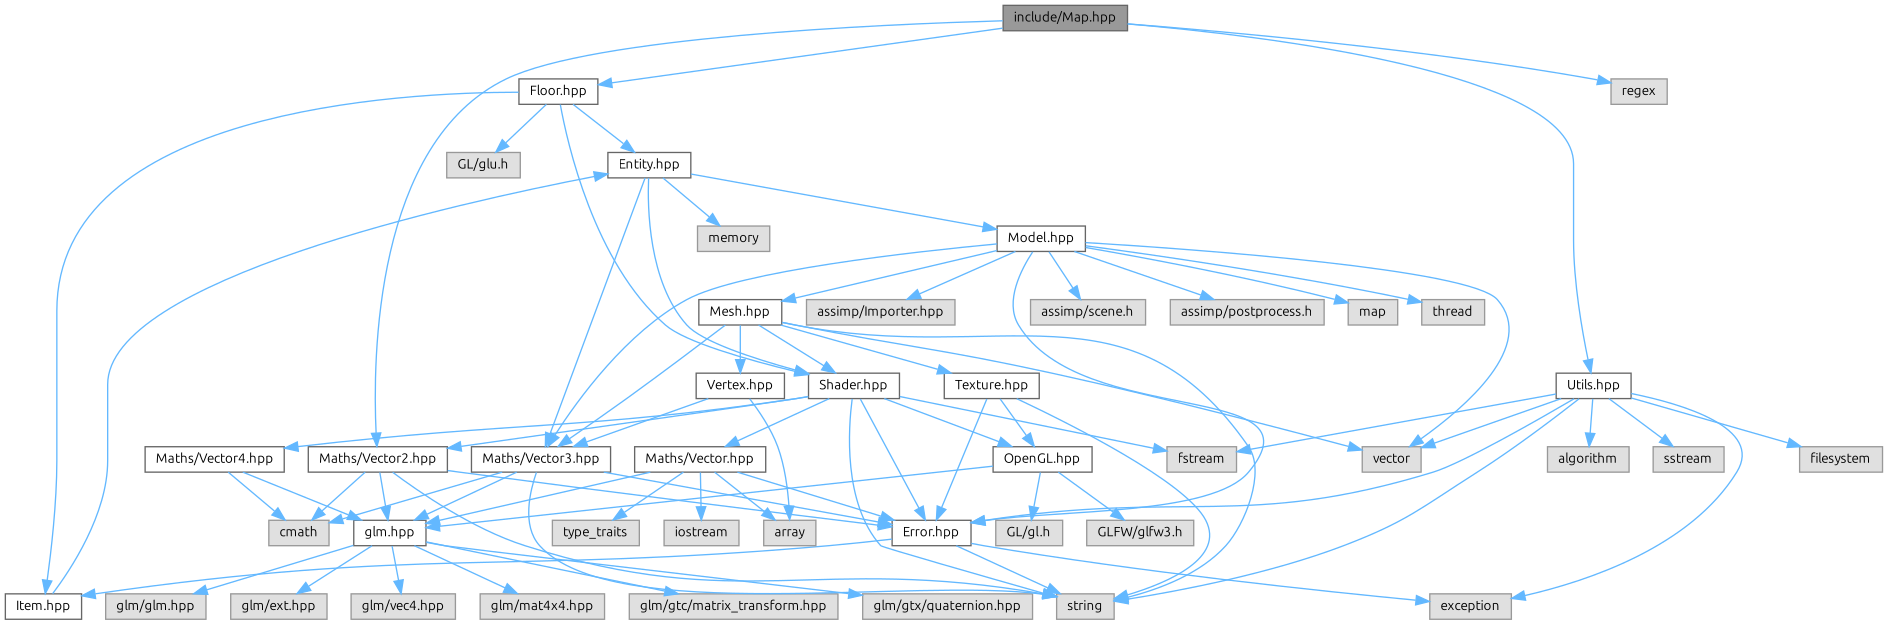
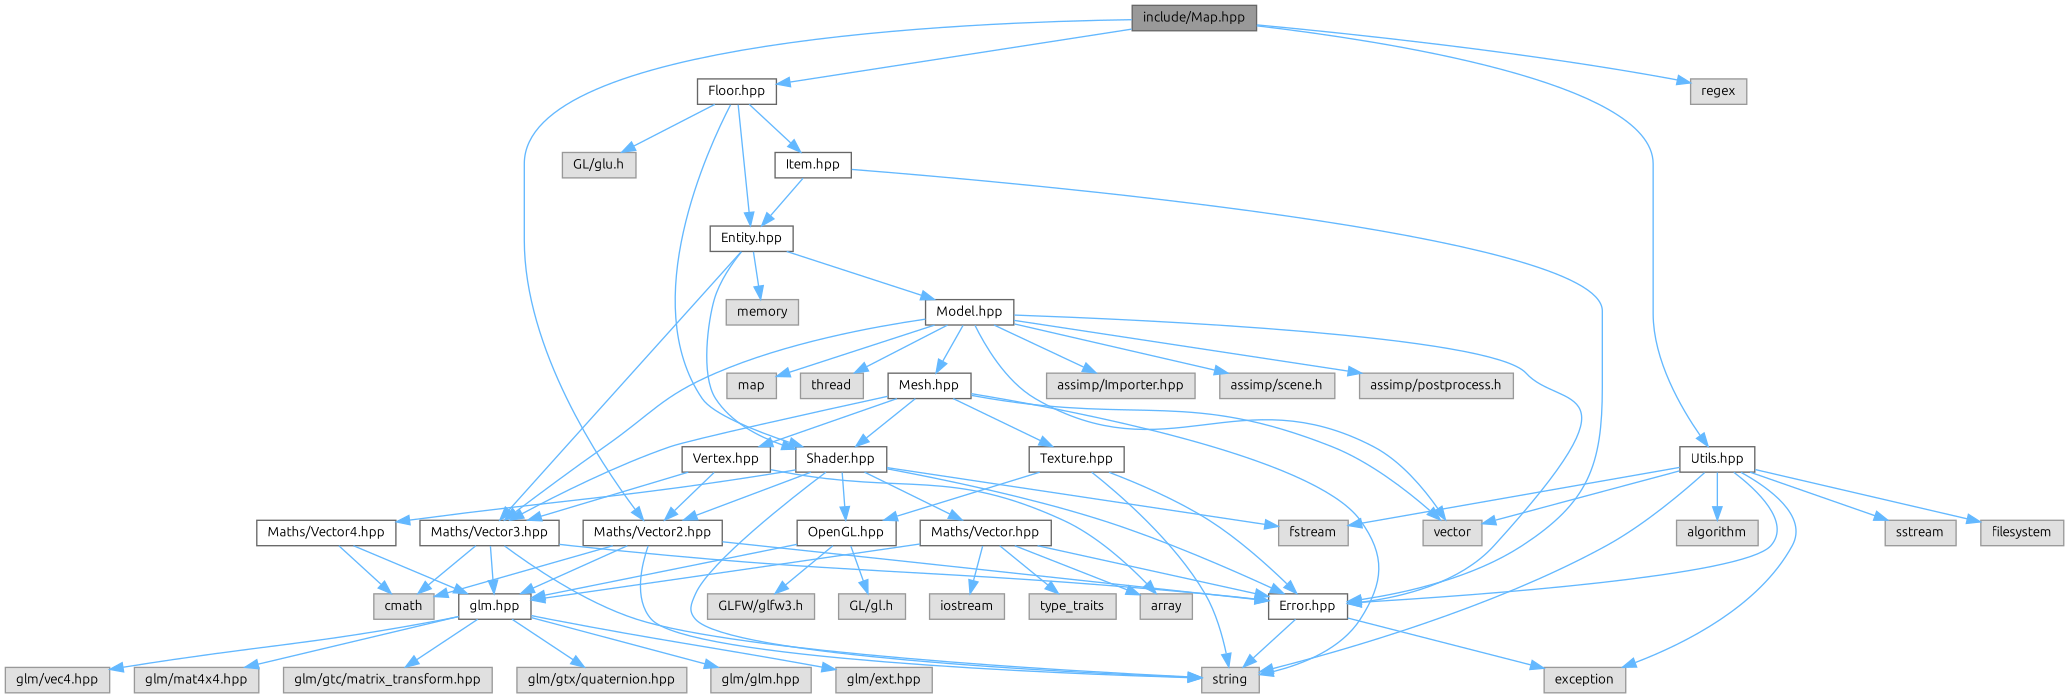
none -> (691, 494)
(473, 563) -> (1451, 245)
